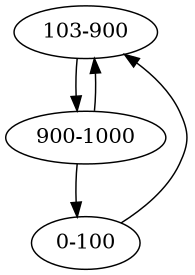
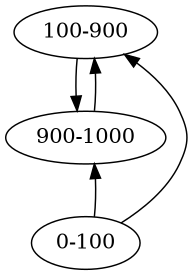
(86, 32) -> (86, 32)
(76, 183) -> (96, 198)
